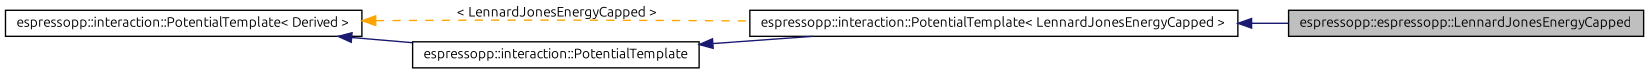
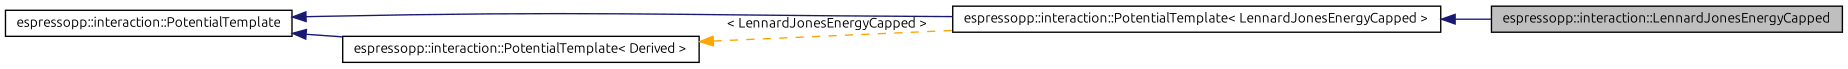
(1466, 23) -> (1667, 19)
(382, 40) -> (325, 36)
